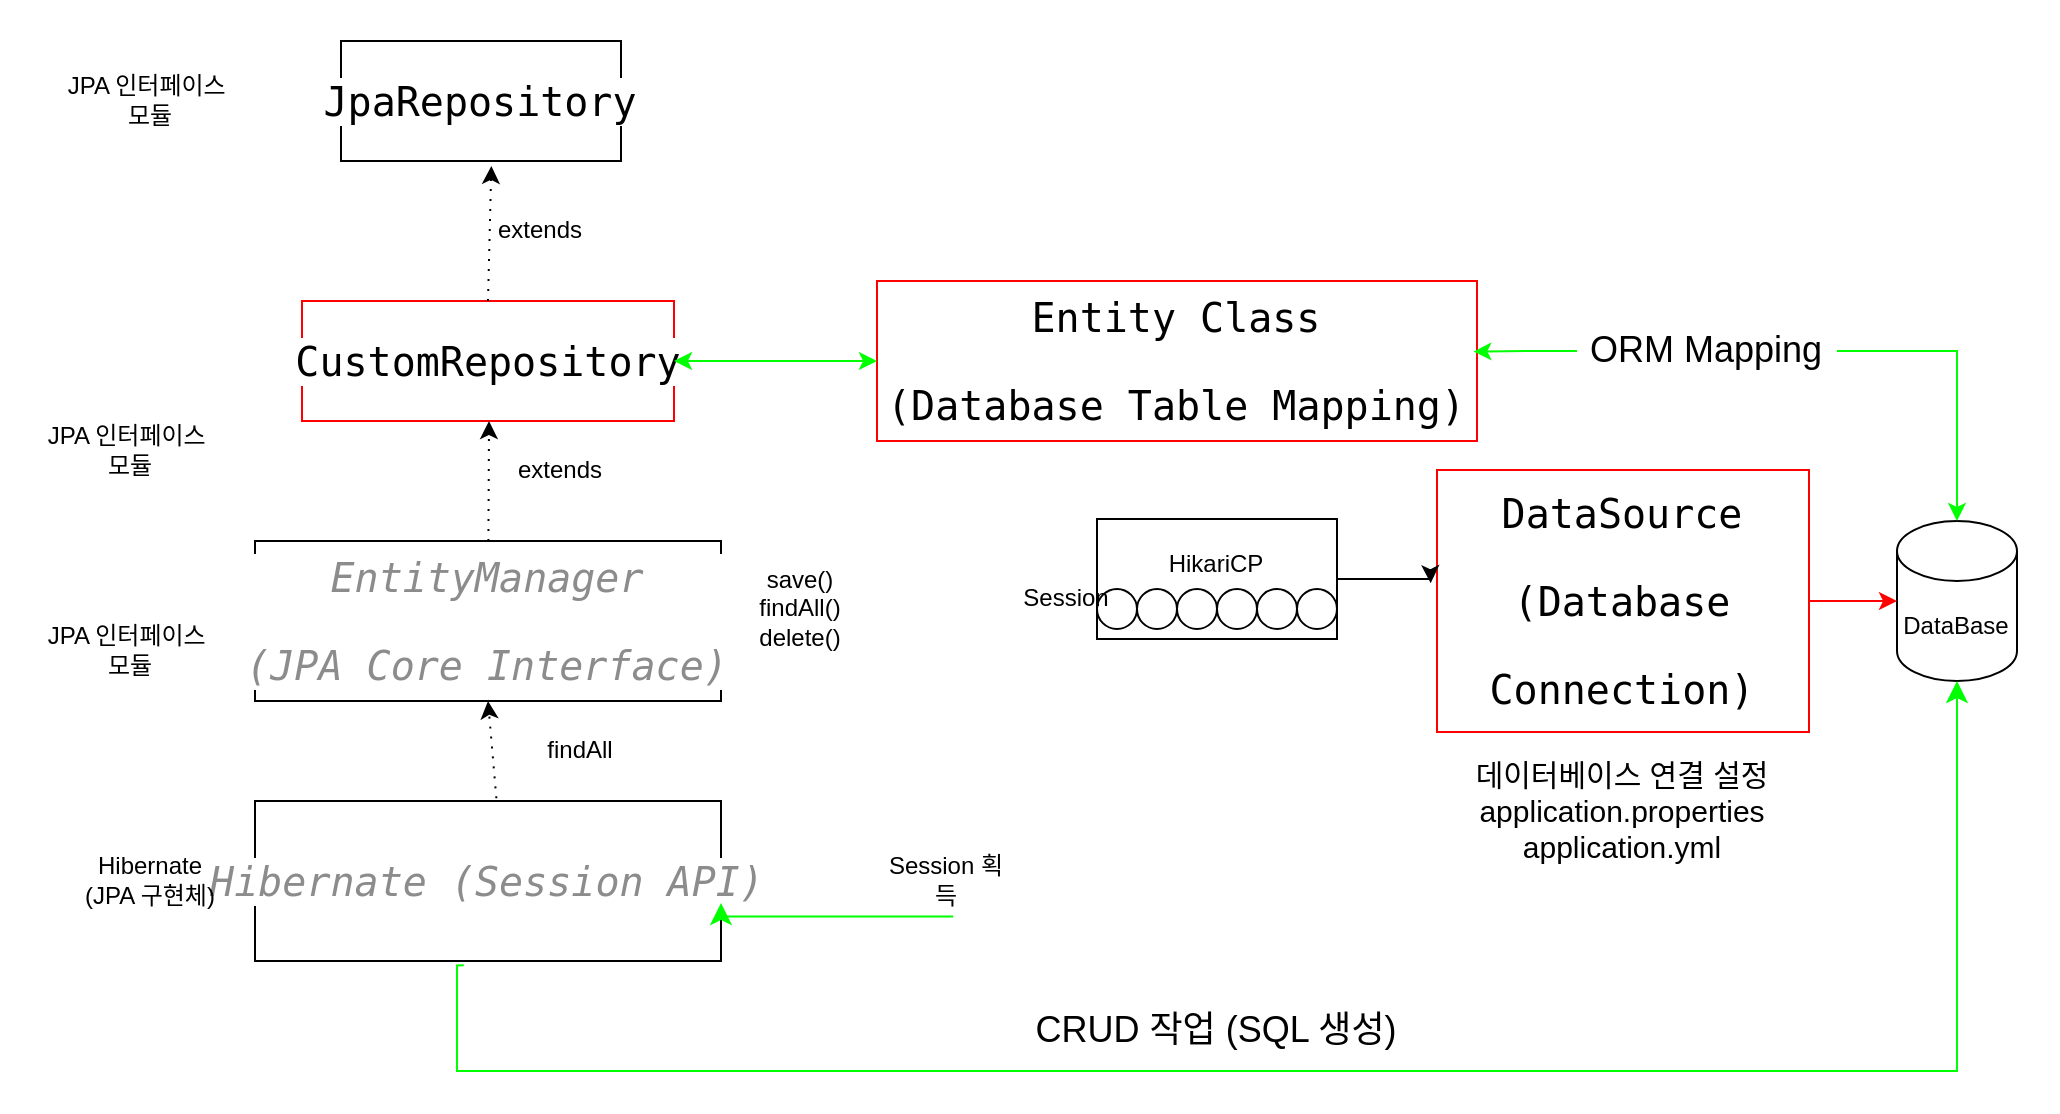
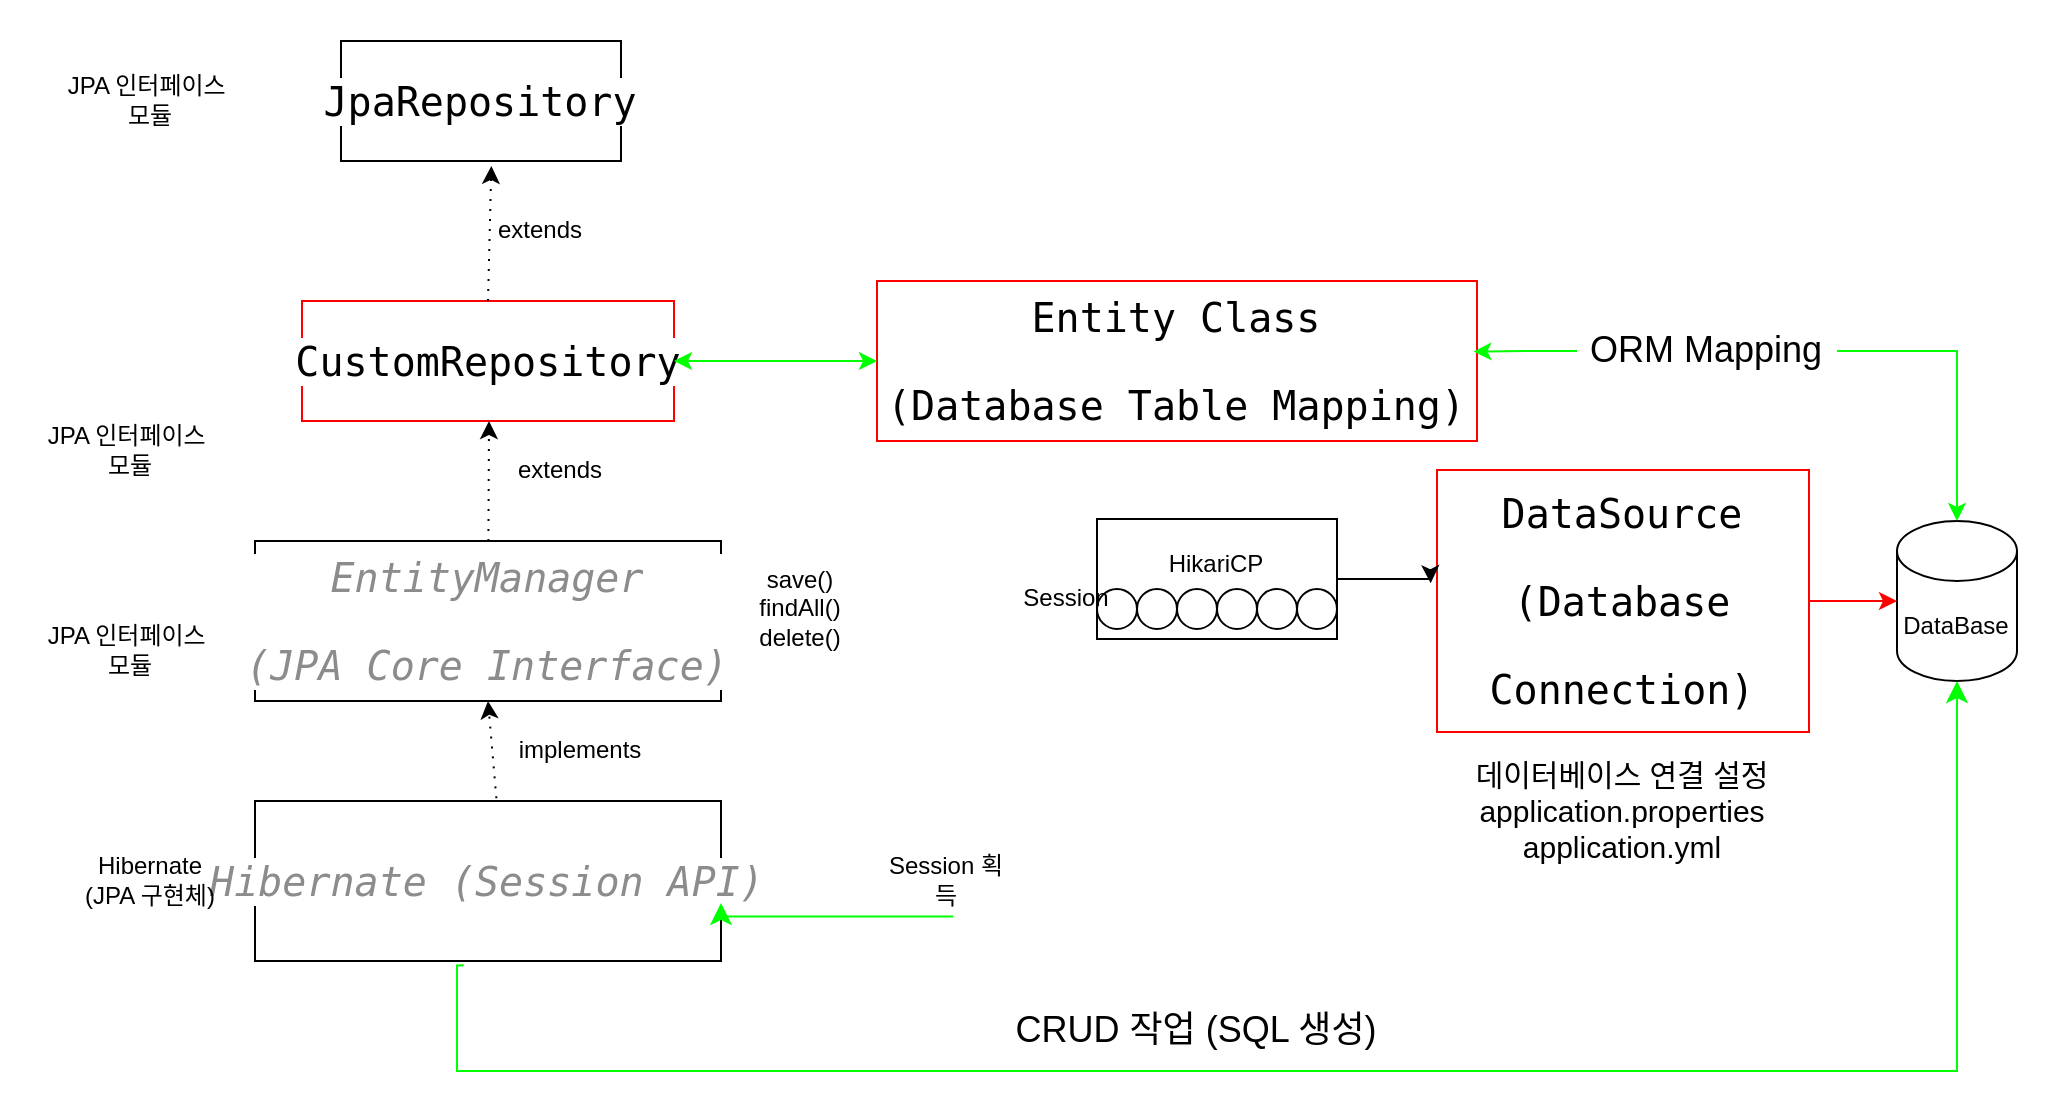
(581, 751) -> (581, 751)
(1217, 1031) -> (1197, 1031)
